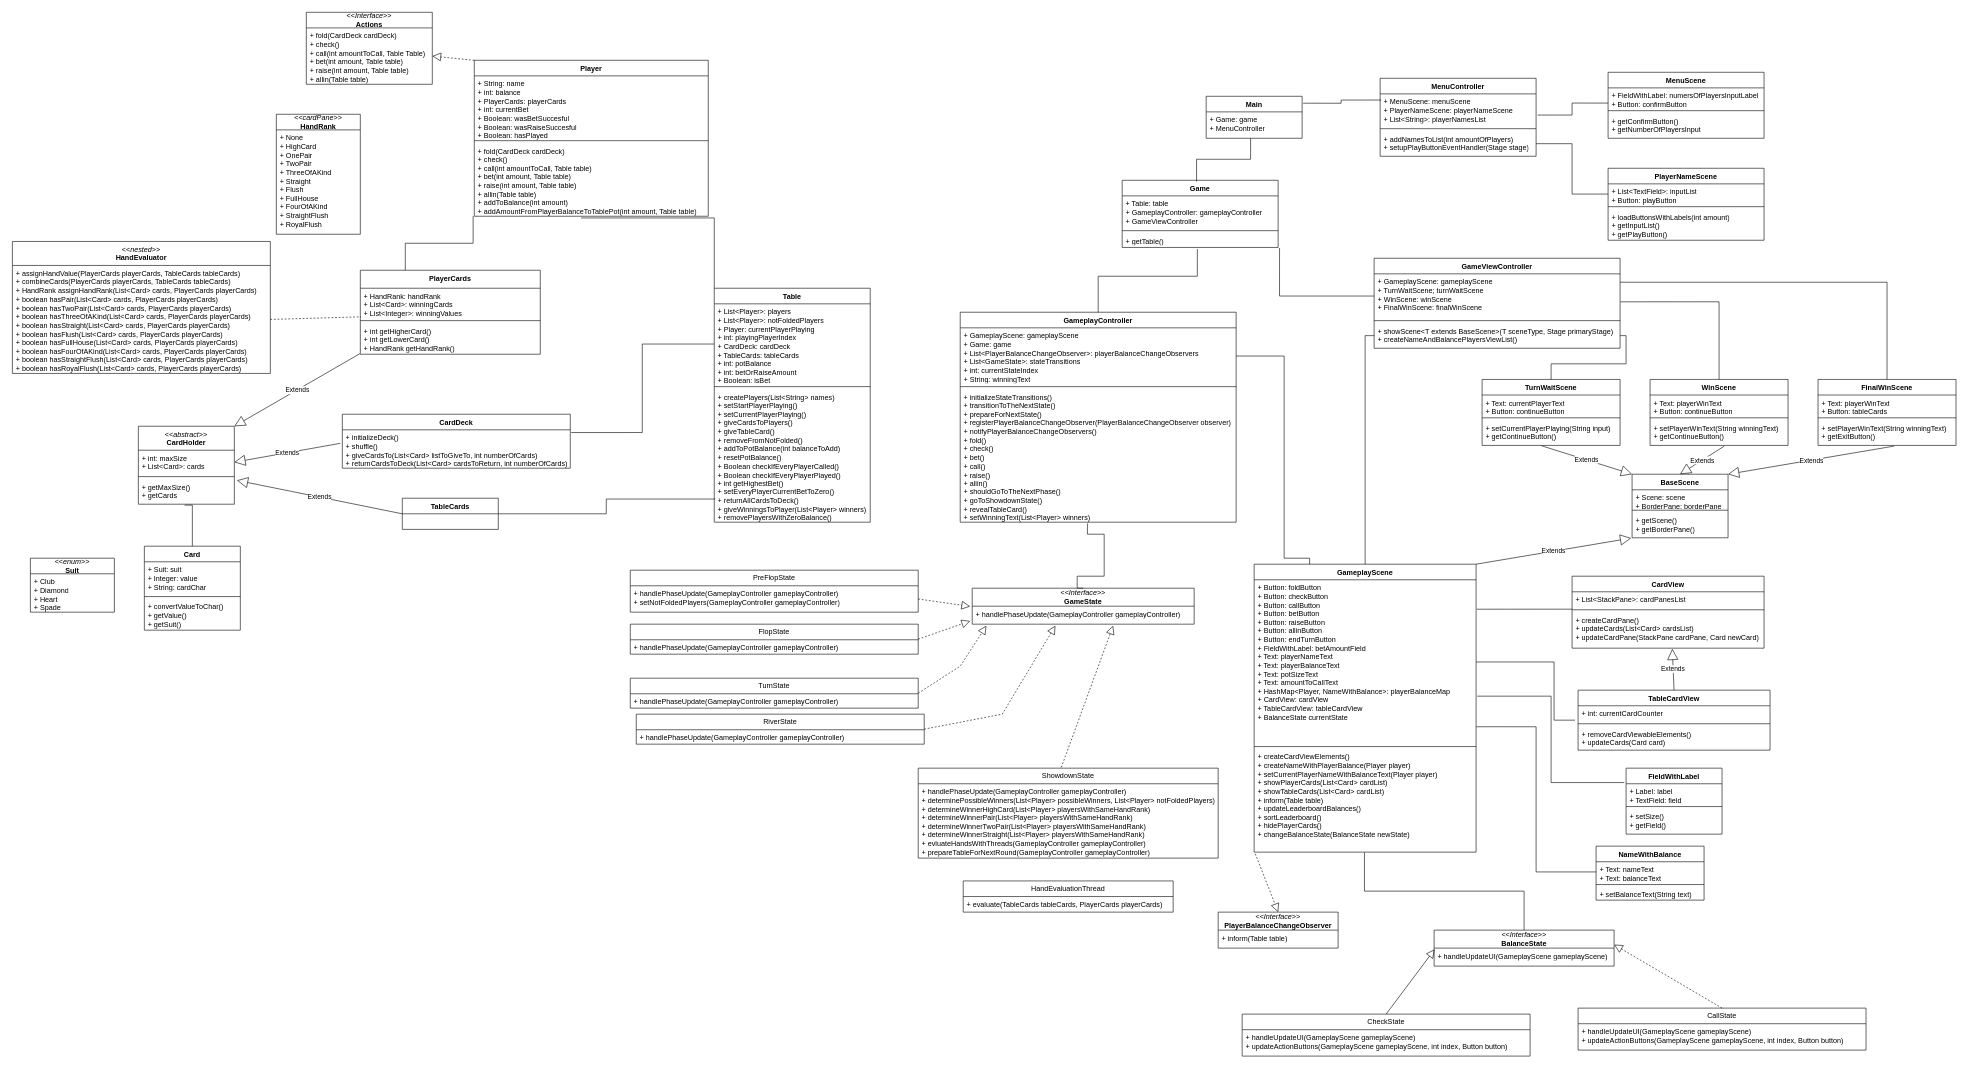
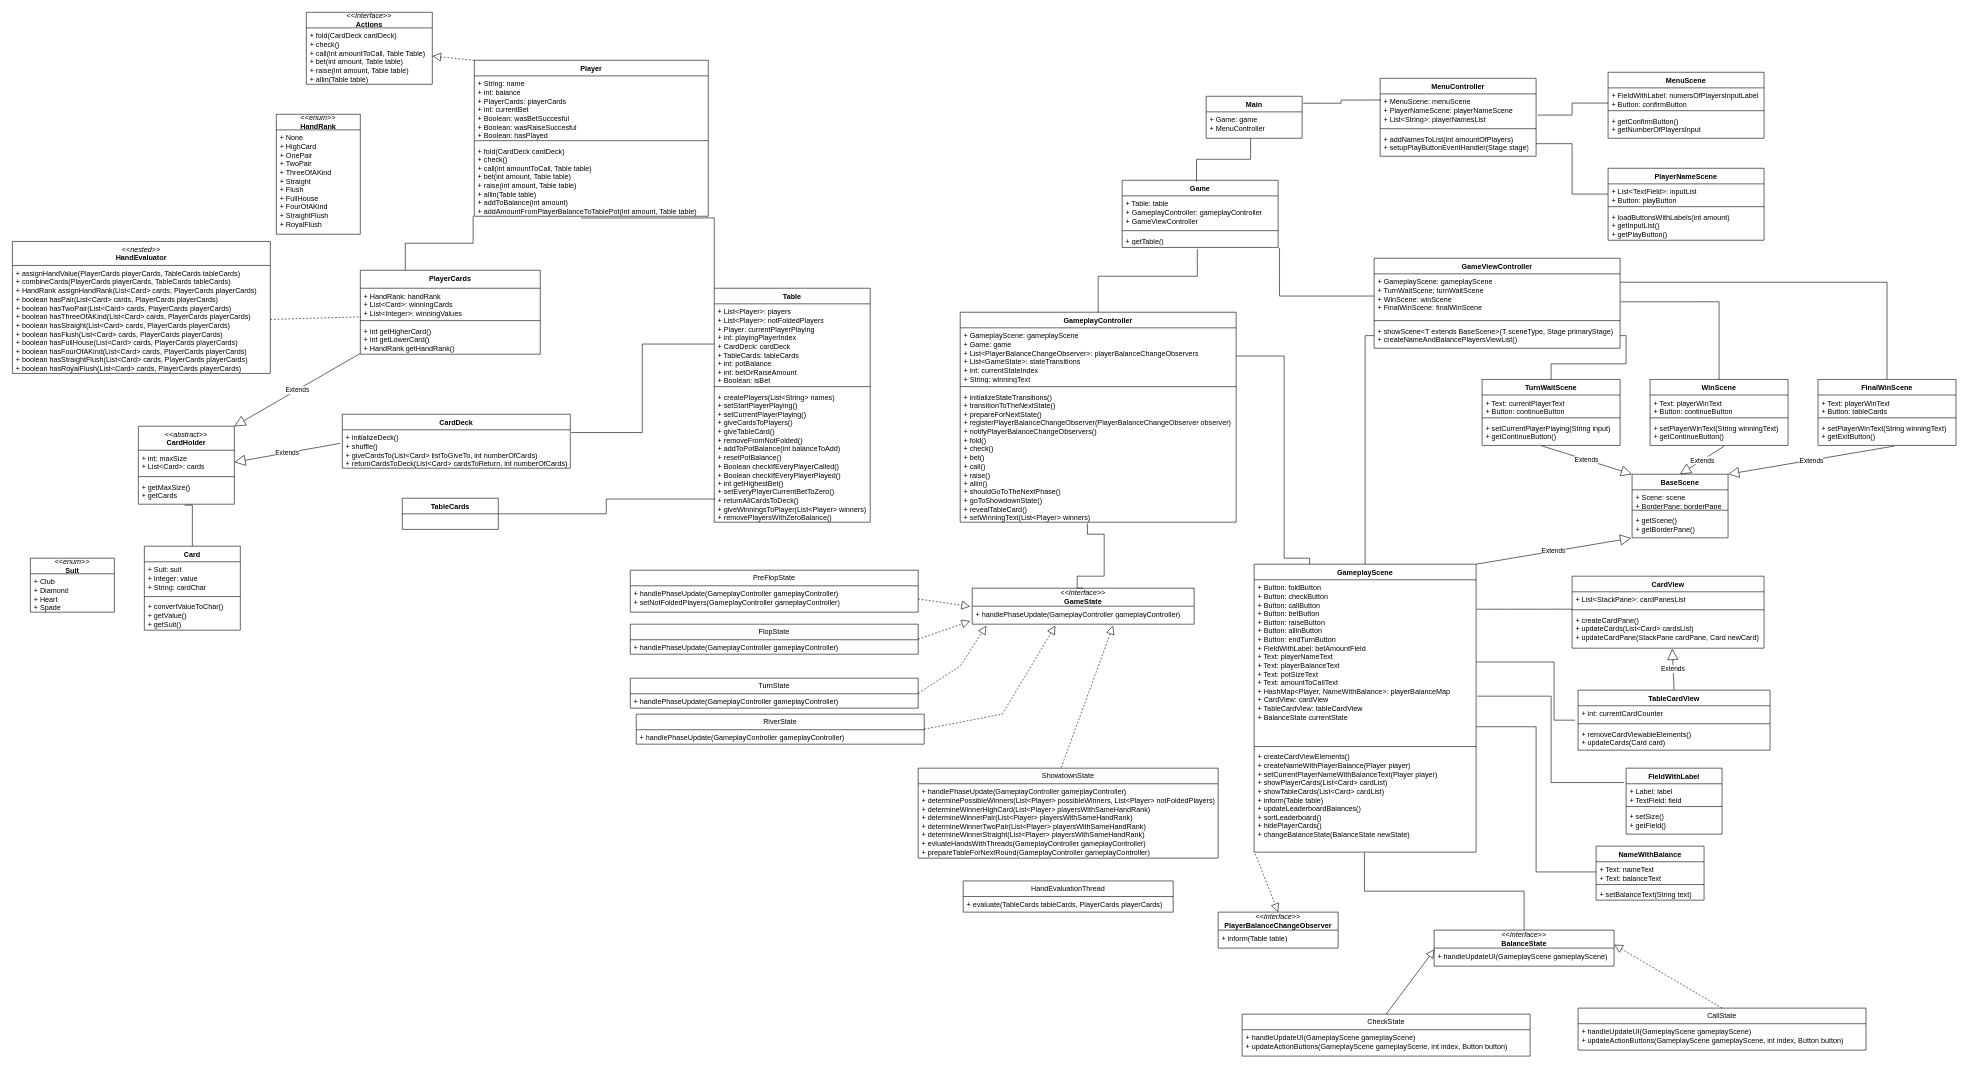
(318, 122) -> (318, 122)
(324, 498) -> none
